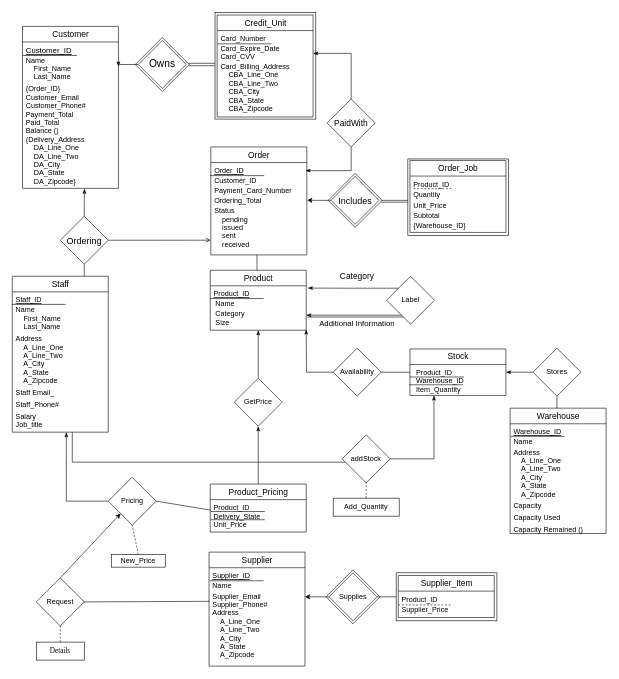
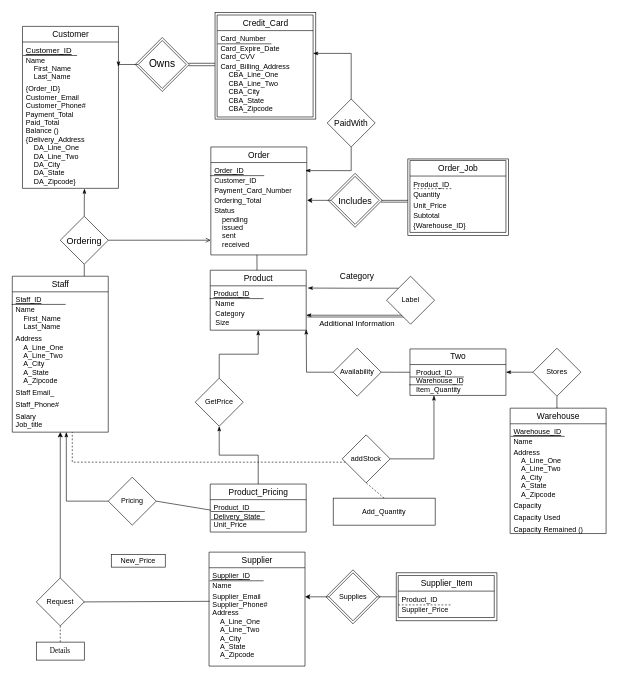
(266, 23) -> (266, 23)
(458, 357) -> (458, 357)
(258, 402) -> (219, 402)
(194, 462) -> (194, 462)
(366, 507) -> (384, 512)
(111, 524) -> (60, 576)
(135, 540) -> none
